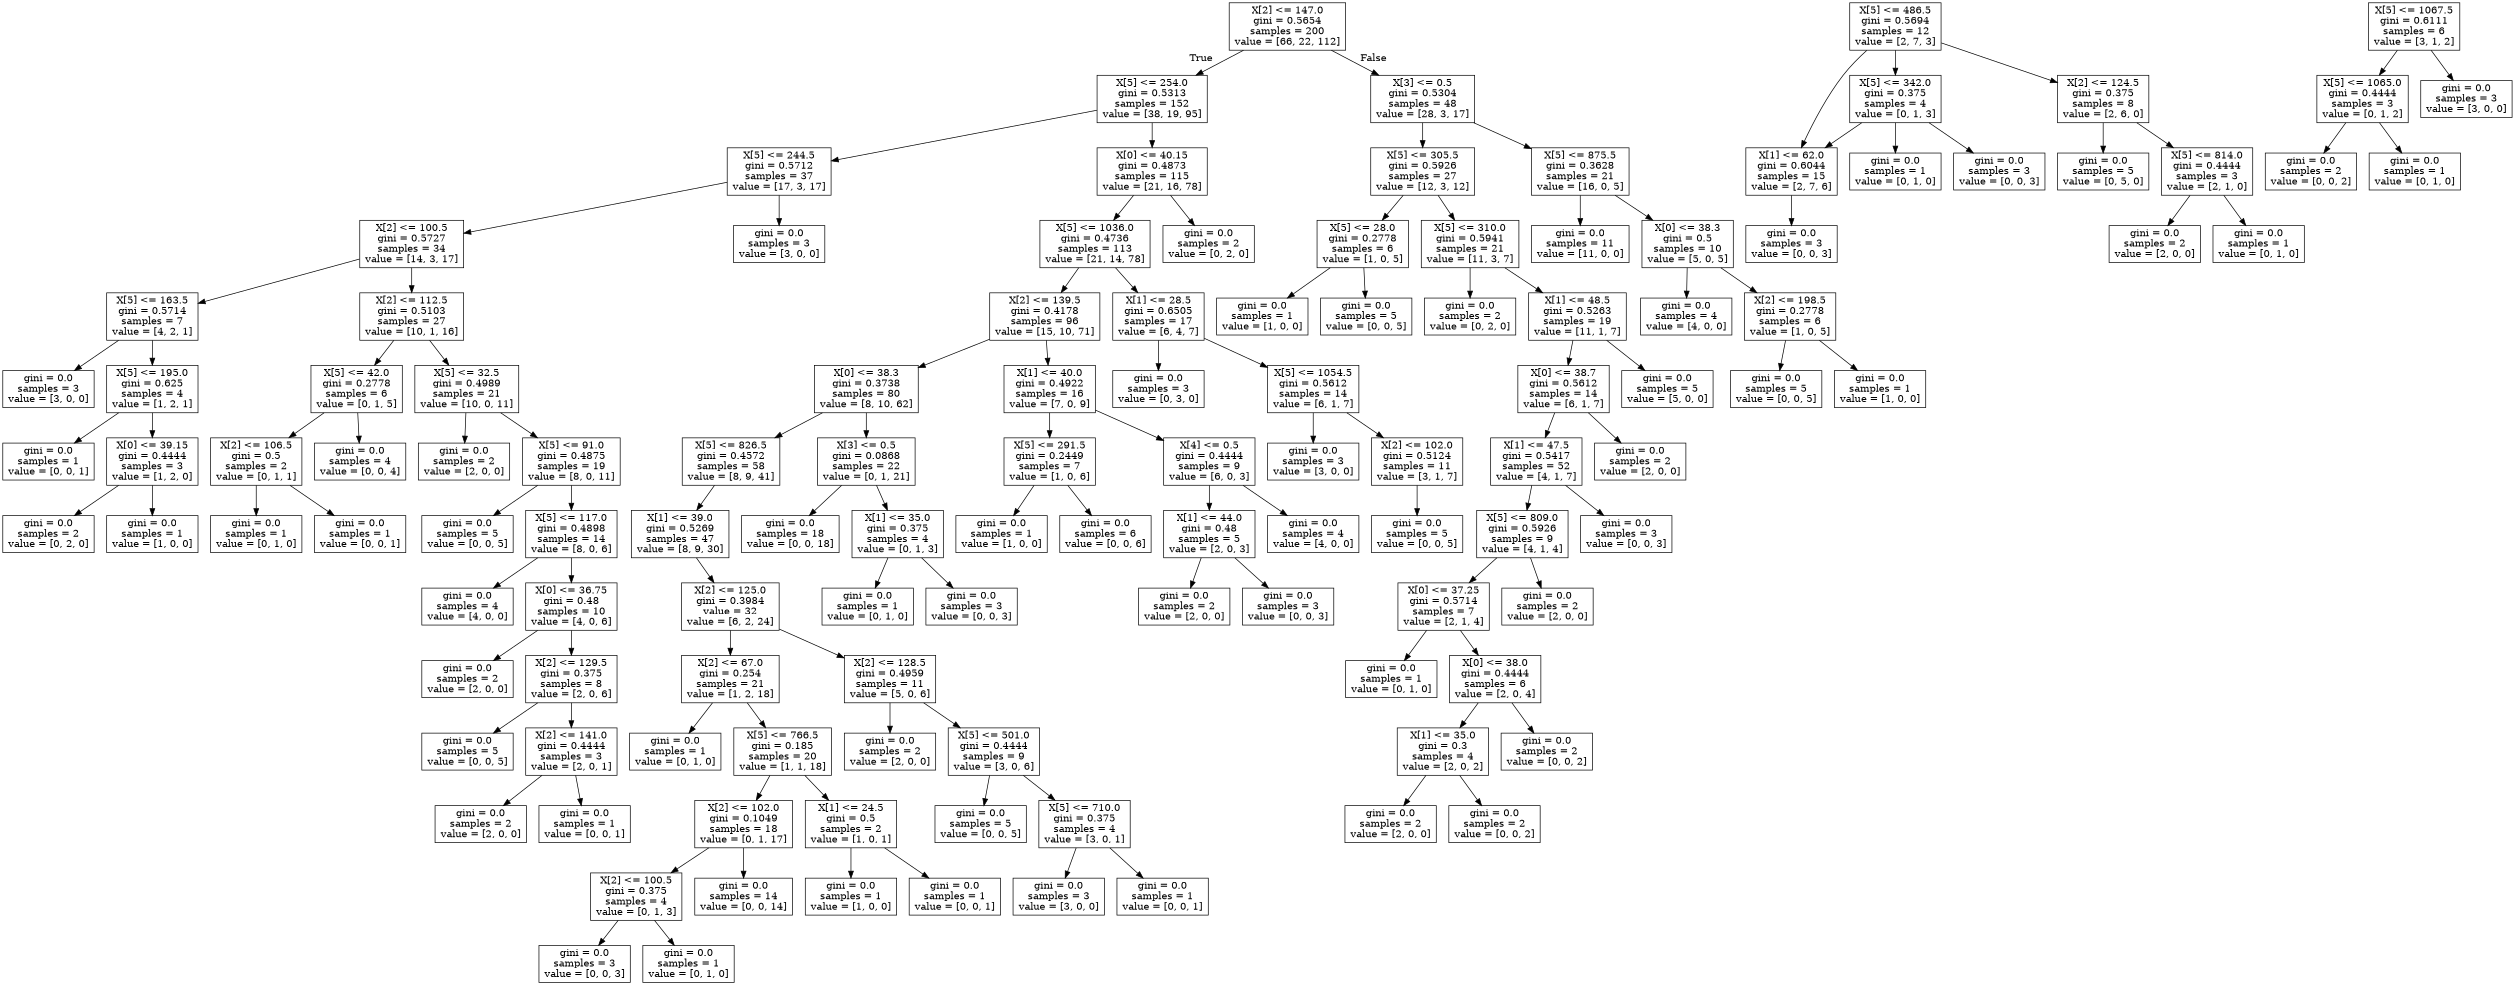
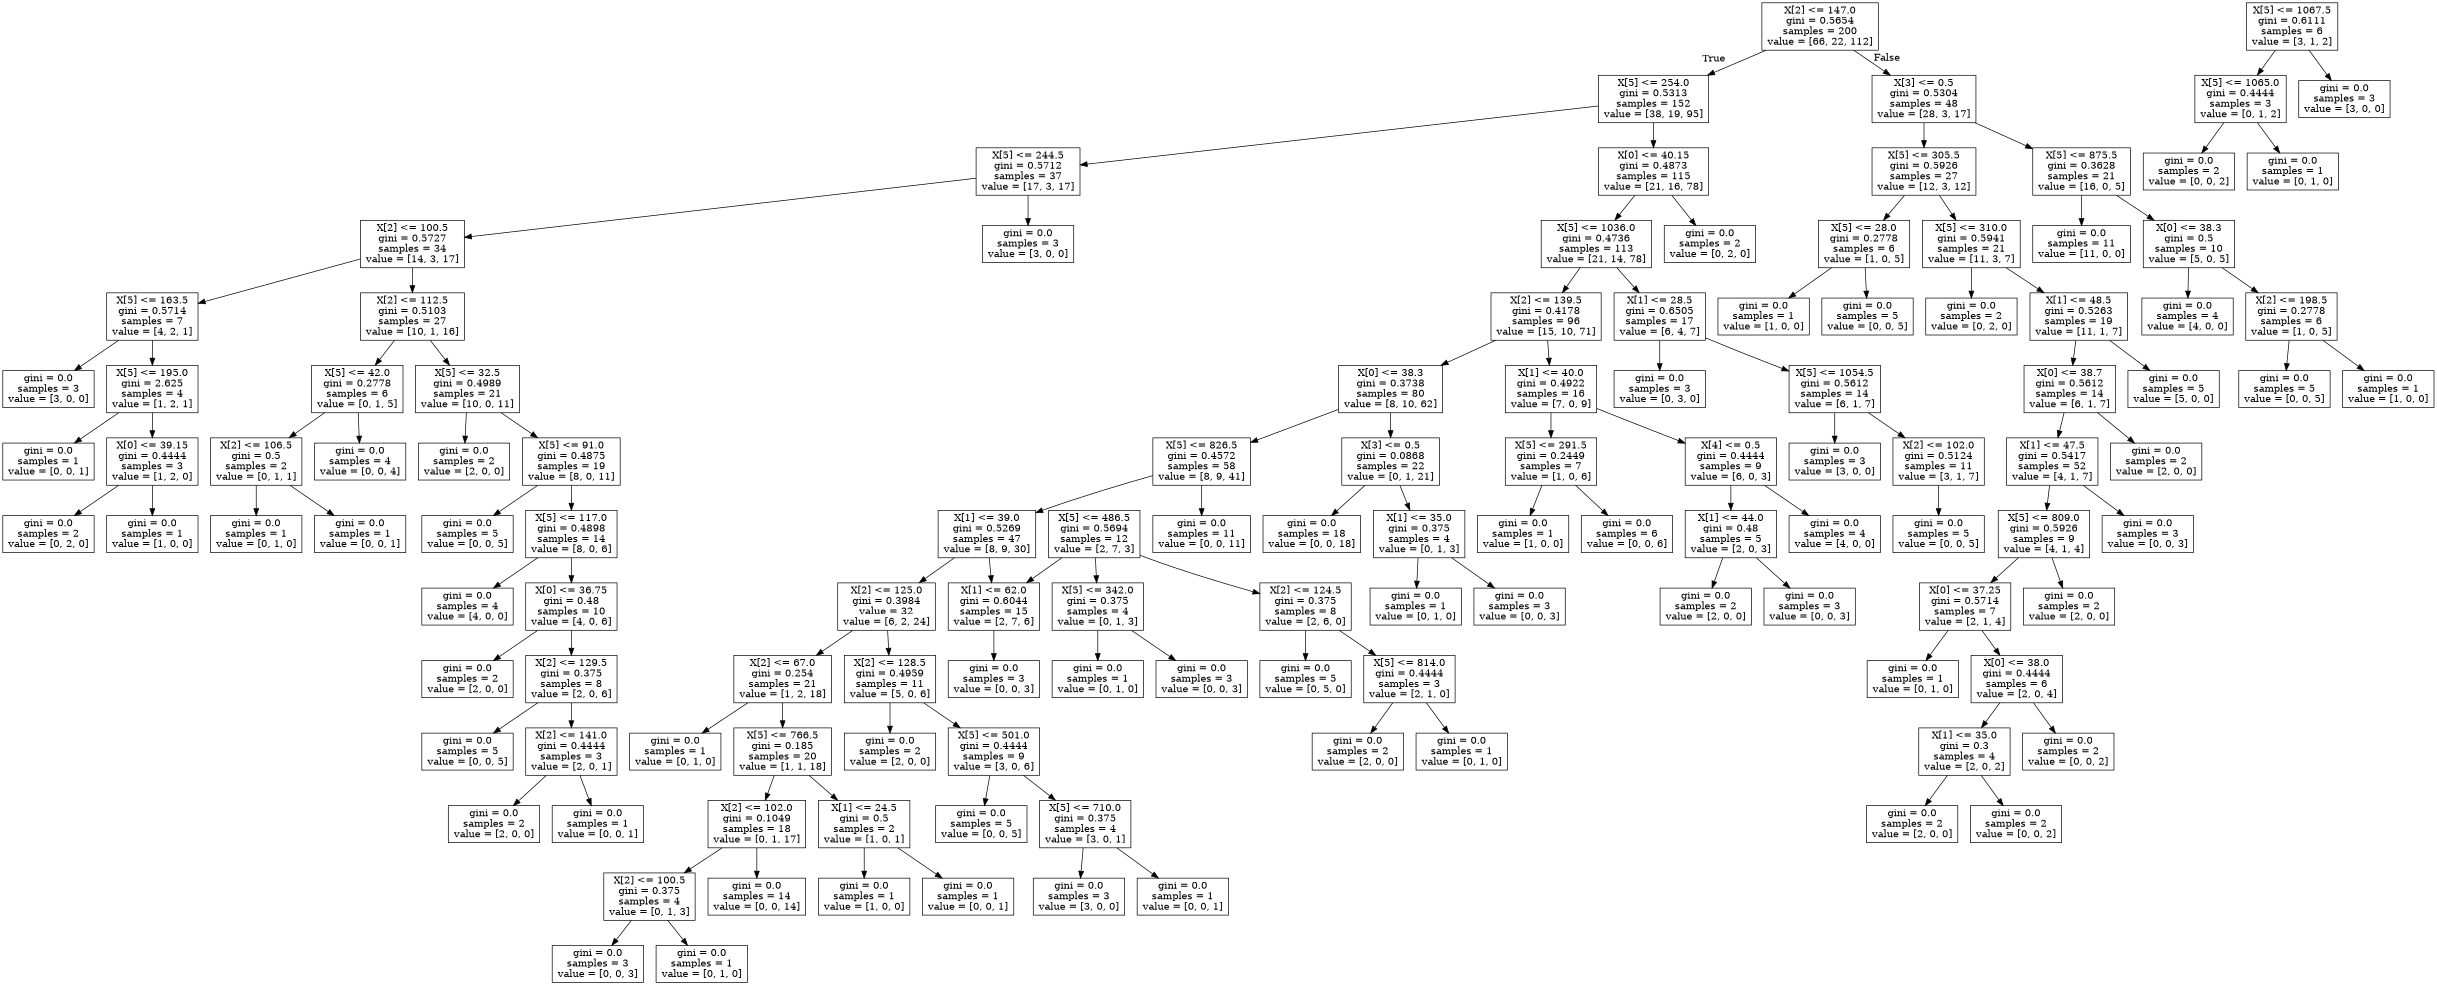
(1846, 133) -> (990, 567)
(152, 389) -> (152, 389)
none -> (1202, 534)
